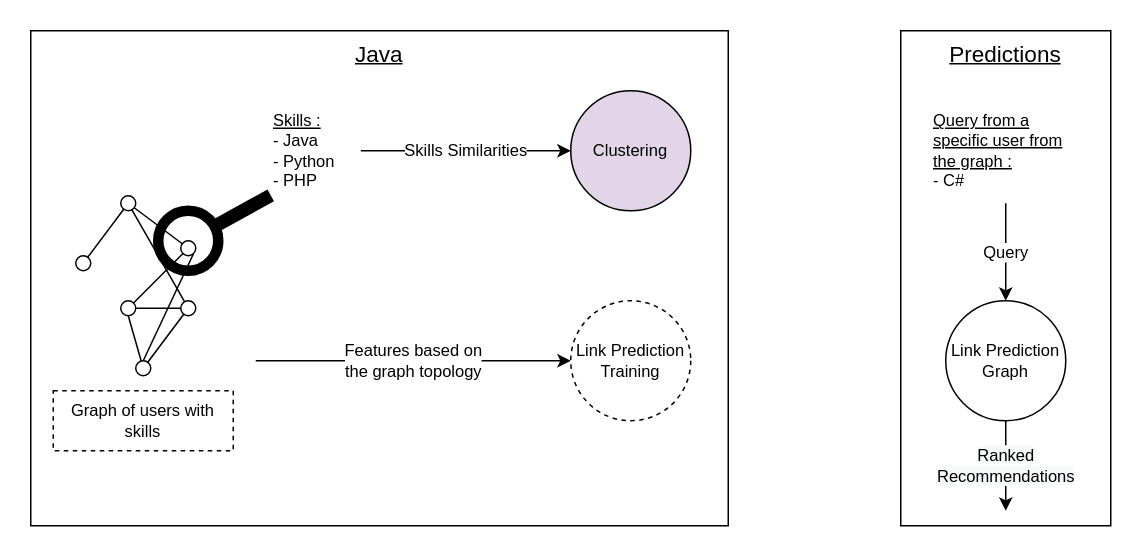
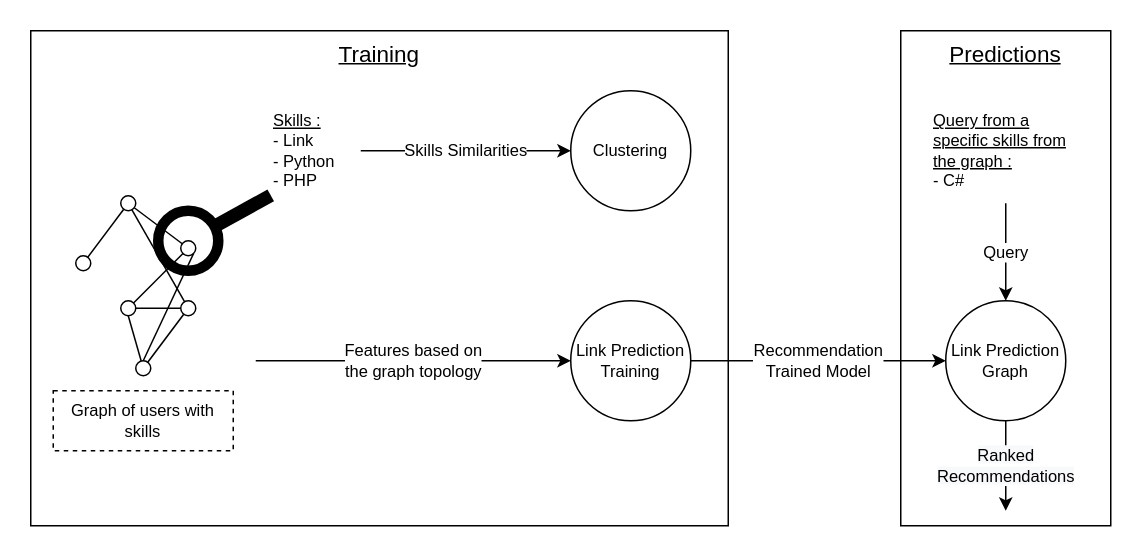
(380, 55) -> (380, 55)
(309, 151) -> (309, 151)
(631, 151) -> (631, 151)
(1007, 151) -> (1007, 151)
(631, 361) -> (631, 361)
none -> (722, 361)
